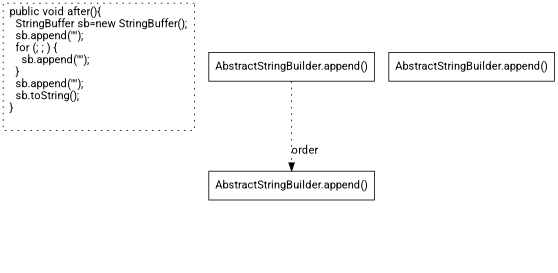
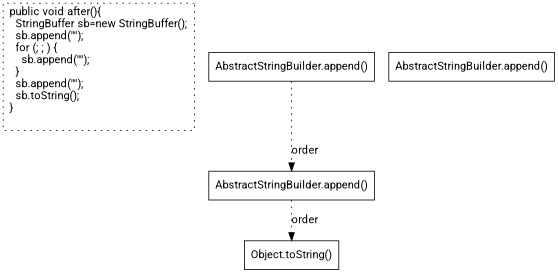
none -> (292, 255)
